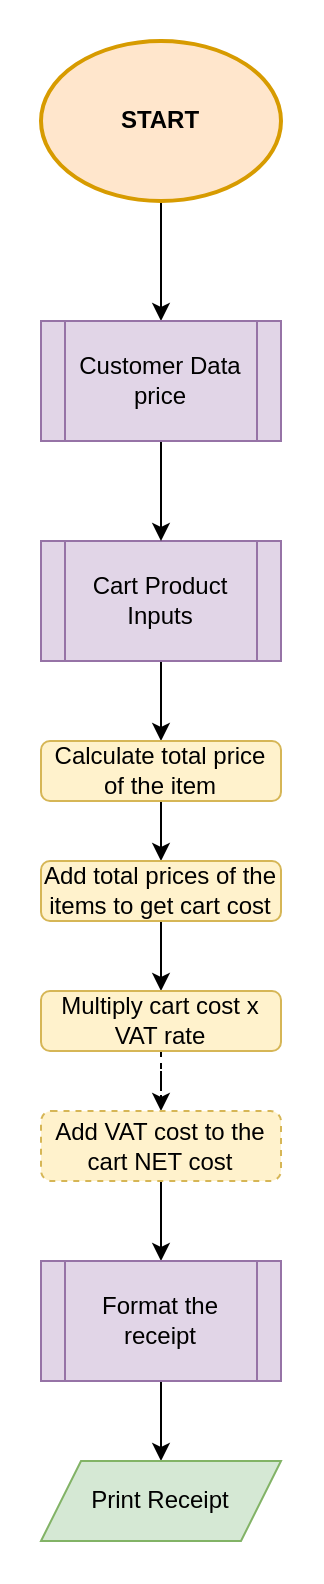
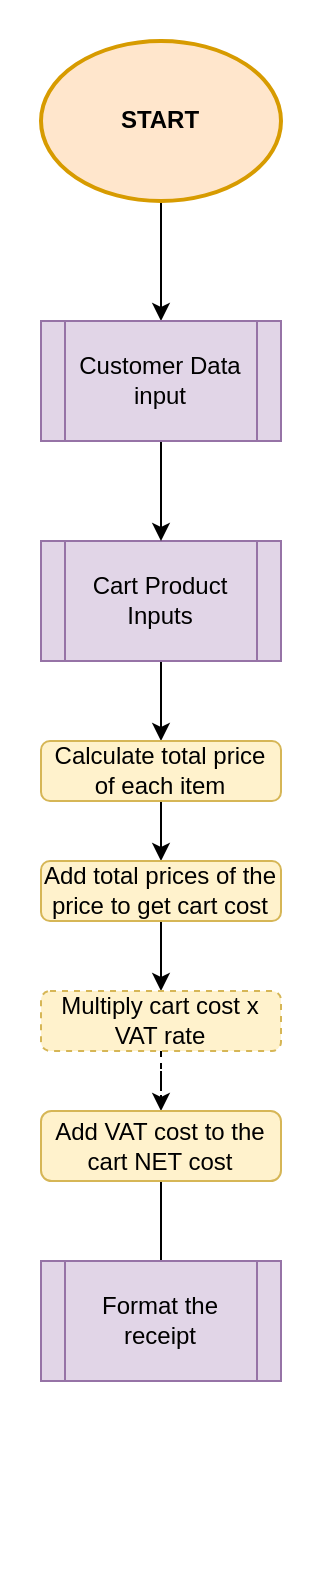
(161, 381) -> (161, 381)
(161, 771) -> (161, 771)
(161, 891) -> (161, 891)
(161, 1021) -> (161, 1021)
(161, 1146) -> (161, 1146)
(161, 1246) -> (161, 1251)
(161, 1414) -> none
(161, 1501) -> none
